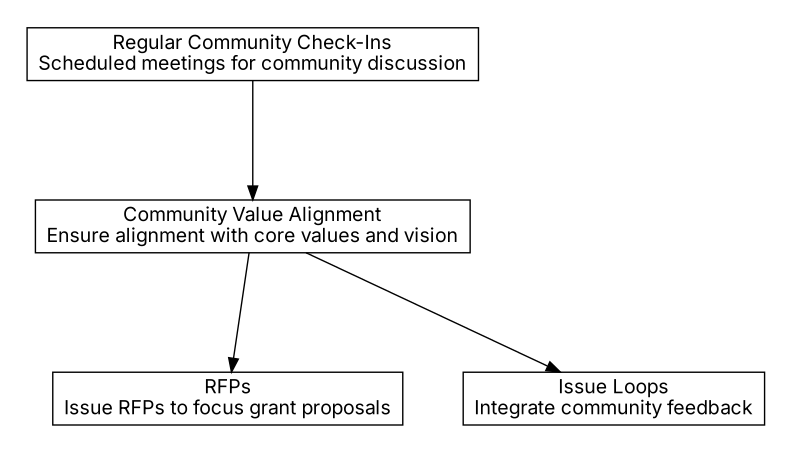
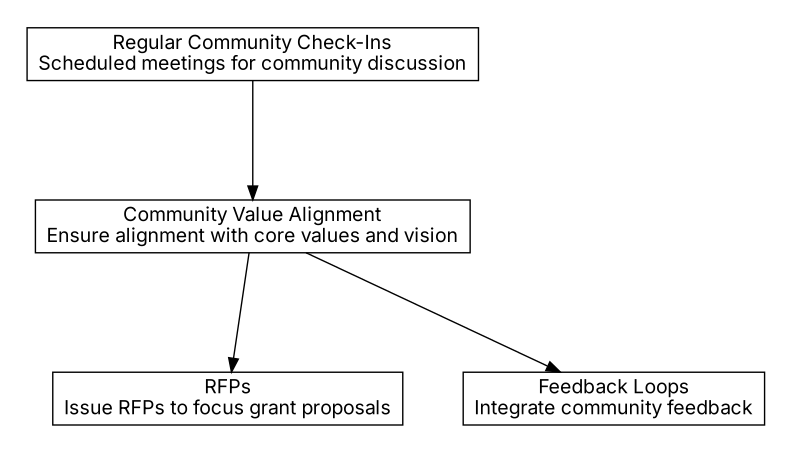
(614, 399) -> (614, 399)
